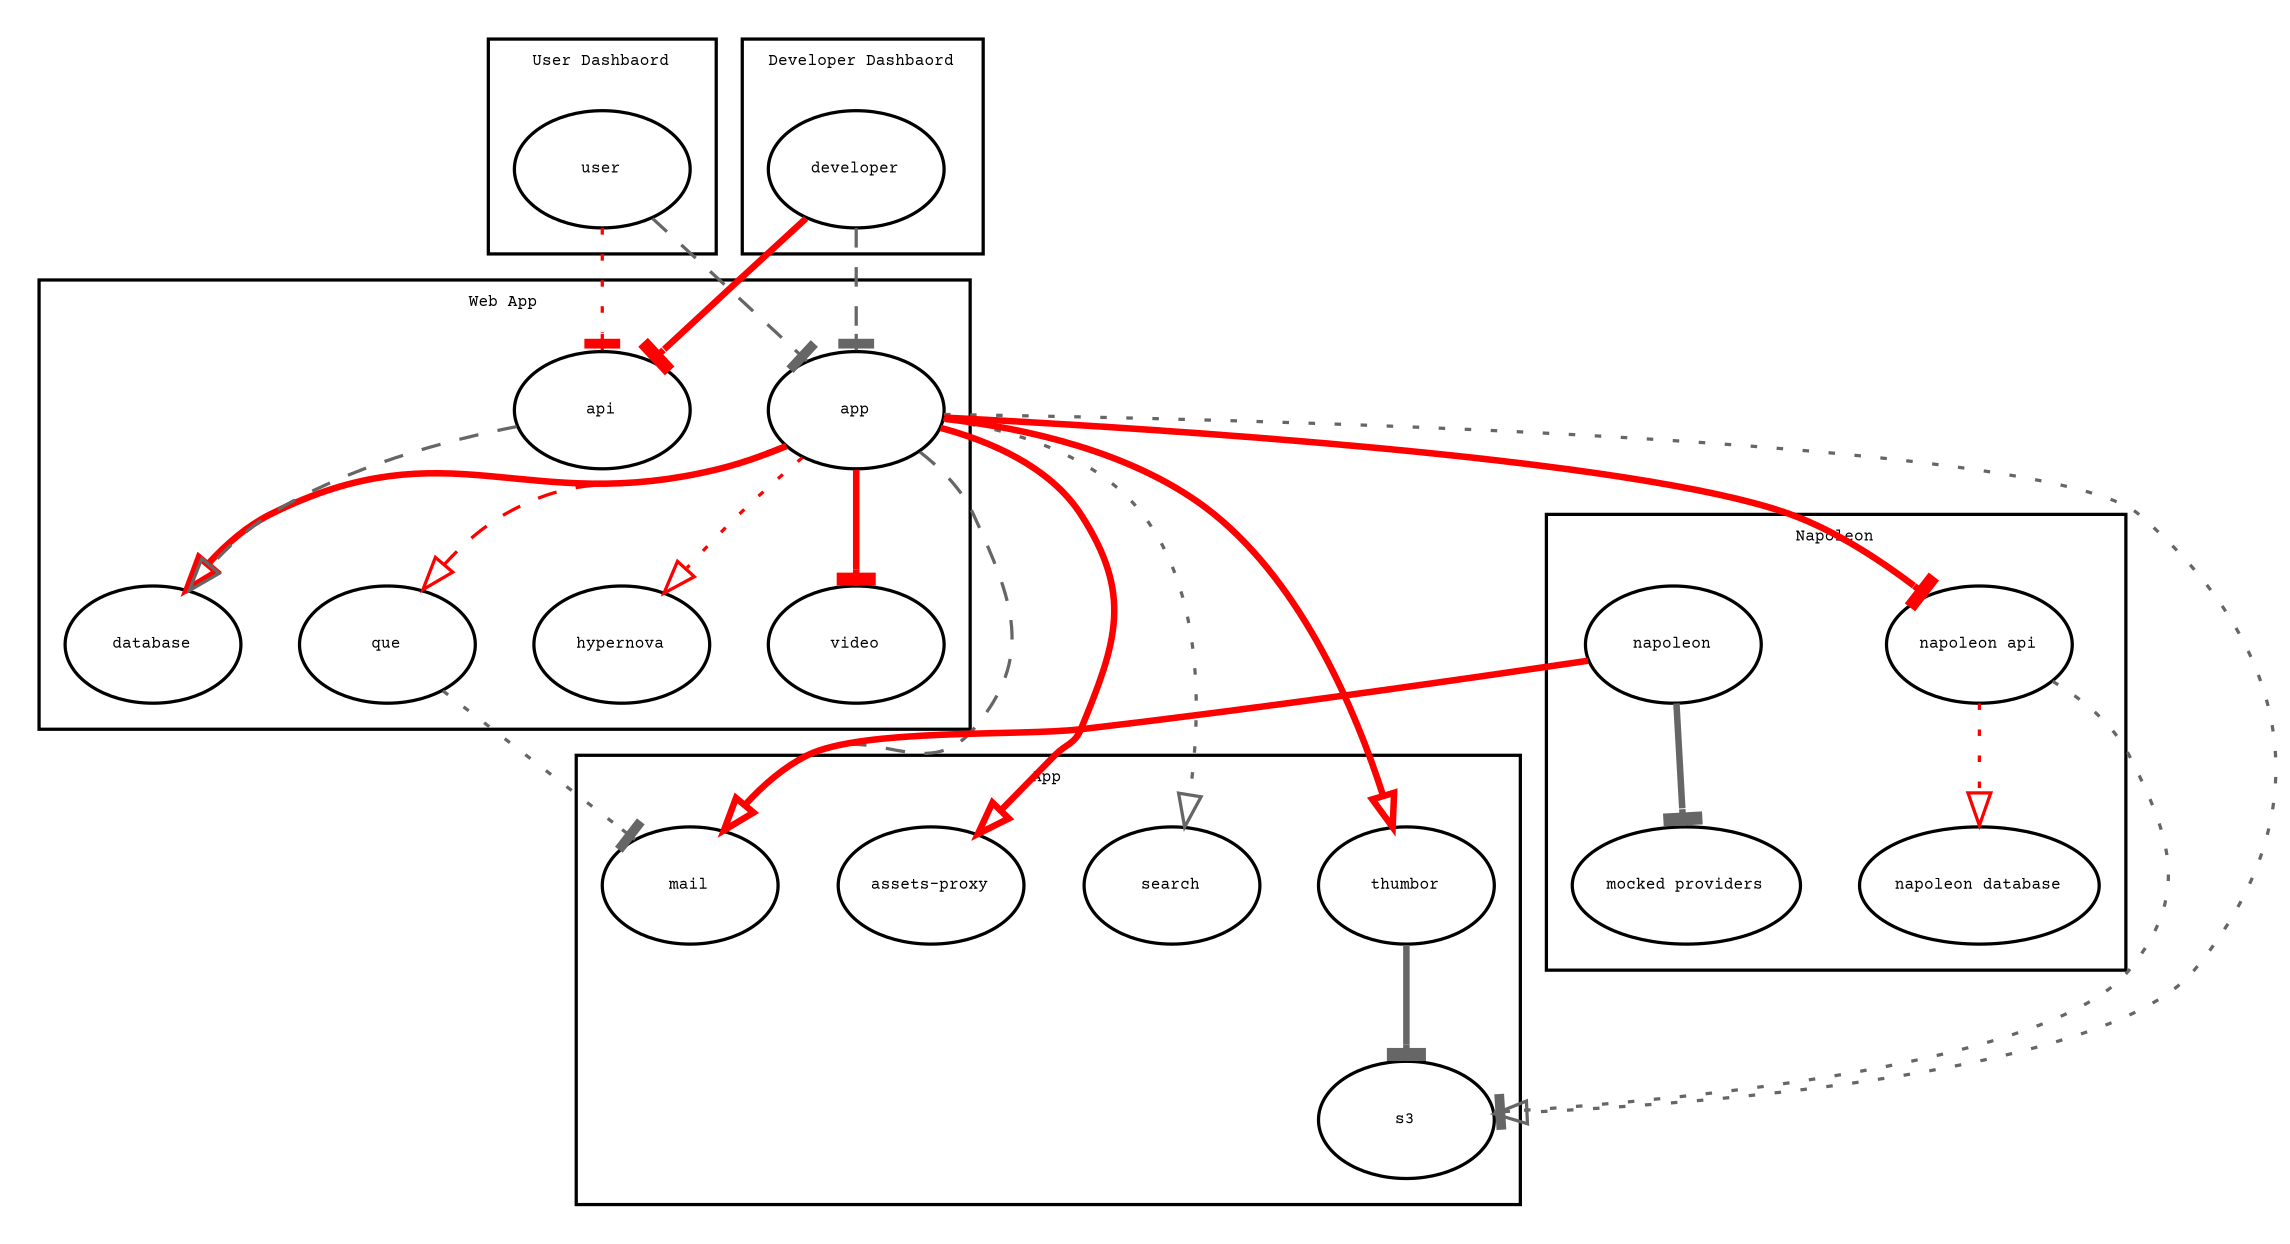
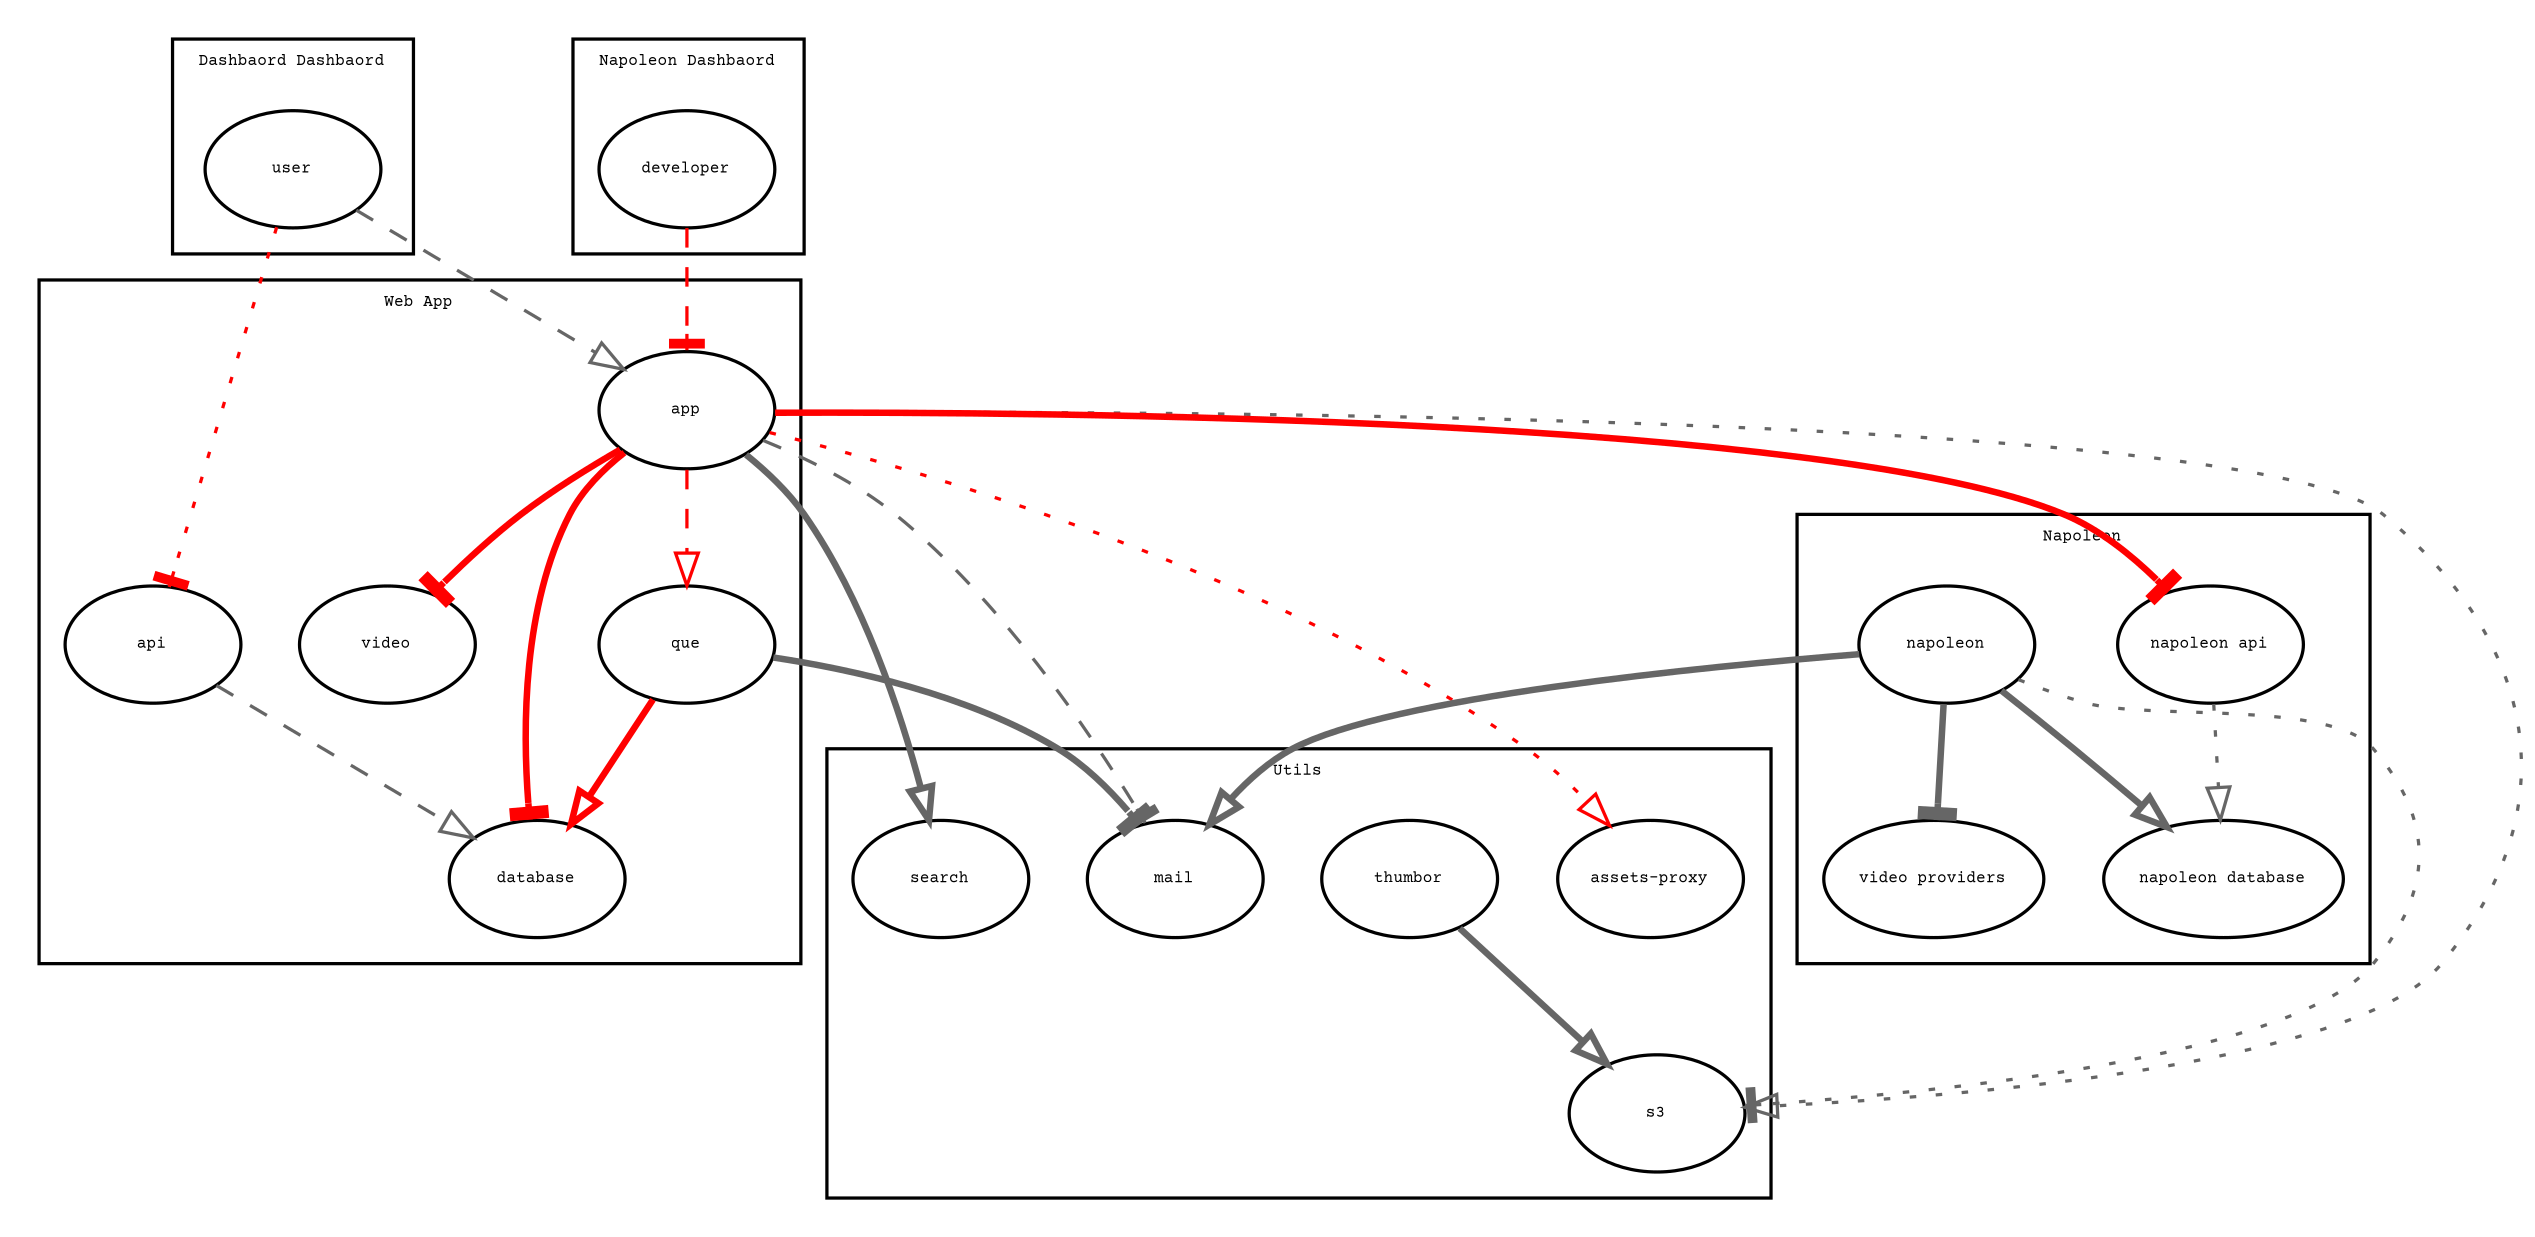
(602, 62) -> (293, 62)
(863, 62) -> (689, 62)
(856, 302) -> (687, 302)
(714, 303) -> none
(745, 303) -> (440, 260)
(488, 476) -> (537, 615)
(1230, 529) -> none
(1160, 542) -> (857, 608)
(1113, 594) -> (1199, 573)
(622, 645) -> none
(991, 705) -> (978, 594)
(1159, 720) -> (1533, 690)
none -> (621, 748)
(1979, 748) -> (2216, 746)
none -> (2072, 748)
(532, 760) -> (964, 705)
(1048, 778) -> (1299, 772)
(1686, 886) -> (1934, 879)
(1406, 995) -> (1521, 985)
(2042, 1023) -> (2337, 993)
